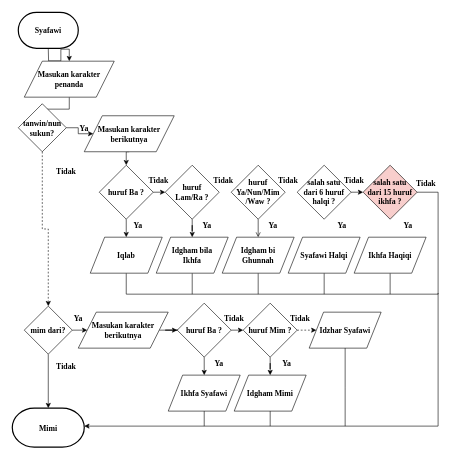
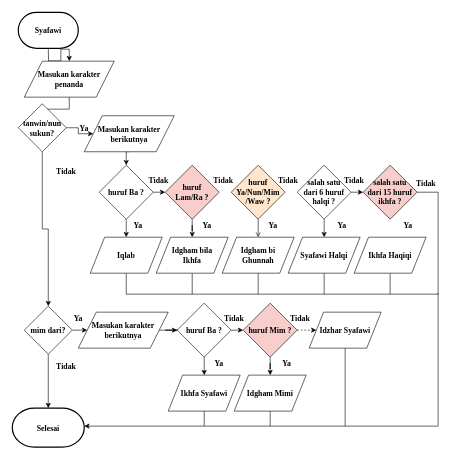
(192, 192) -> (192, 192)
(258, 192) -> (258, 192)
(42, 229) -> (42, 229)
none -> (324, 231)
(270, 330) -> (270, 330)
(48, 428) -> (48, 428)
